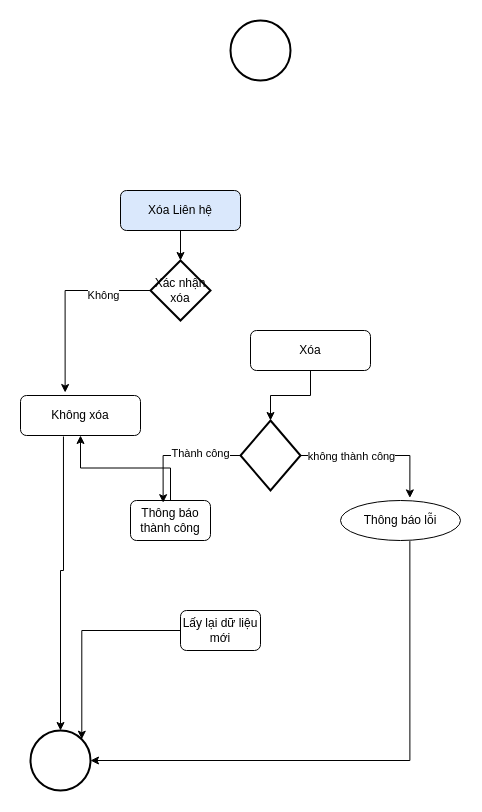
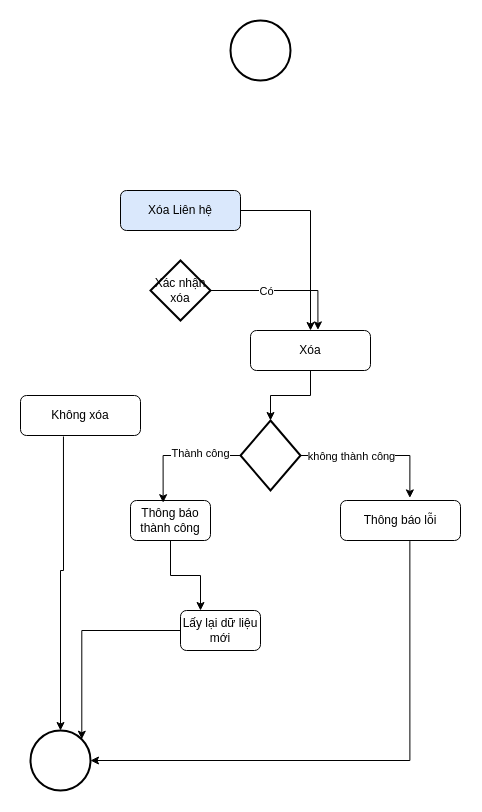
(181, 250) -> (311, 232)
none -> (281, 291)
(65, 318) -> none
(129, 468) -> (182, 576)
(401, 521) -> (401, 521)
